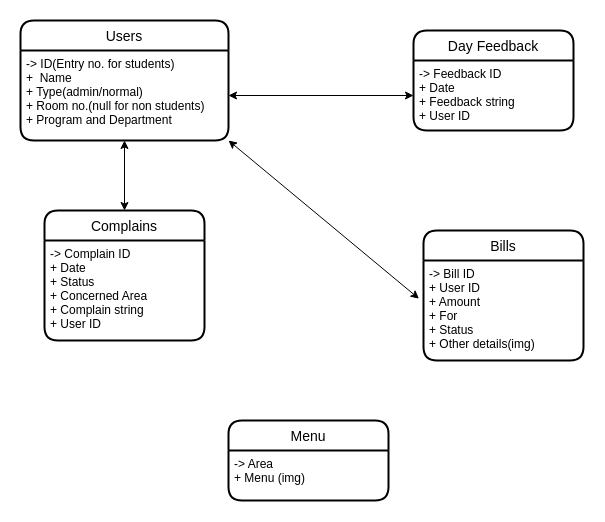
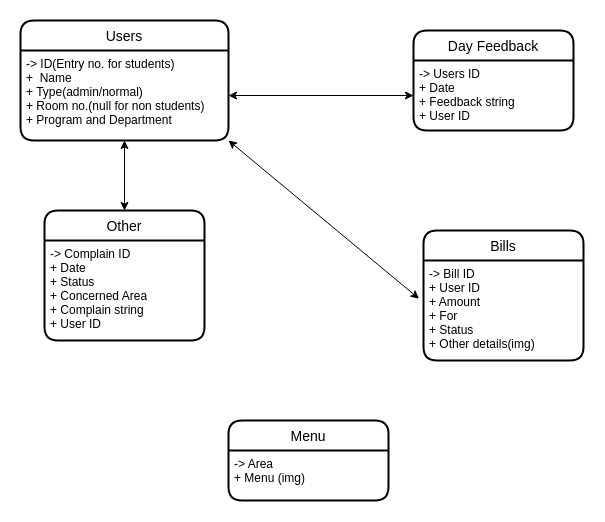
(463, 74) -> (453, 74)
(124, 226) -> (124, 226)
